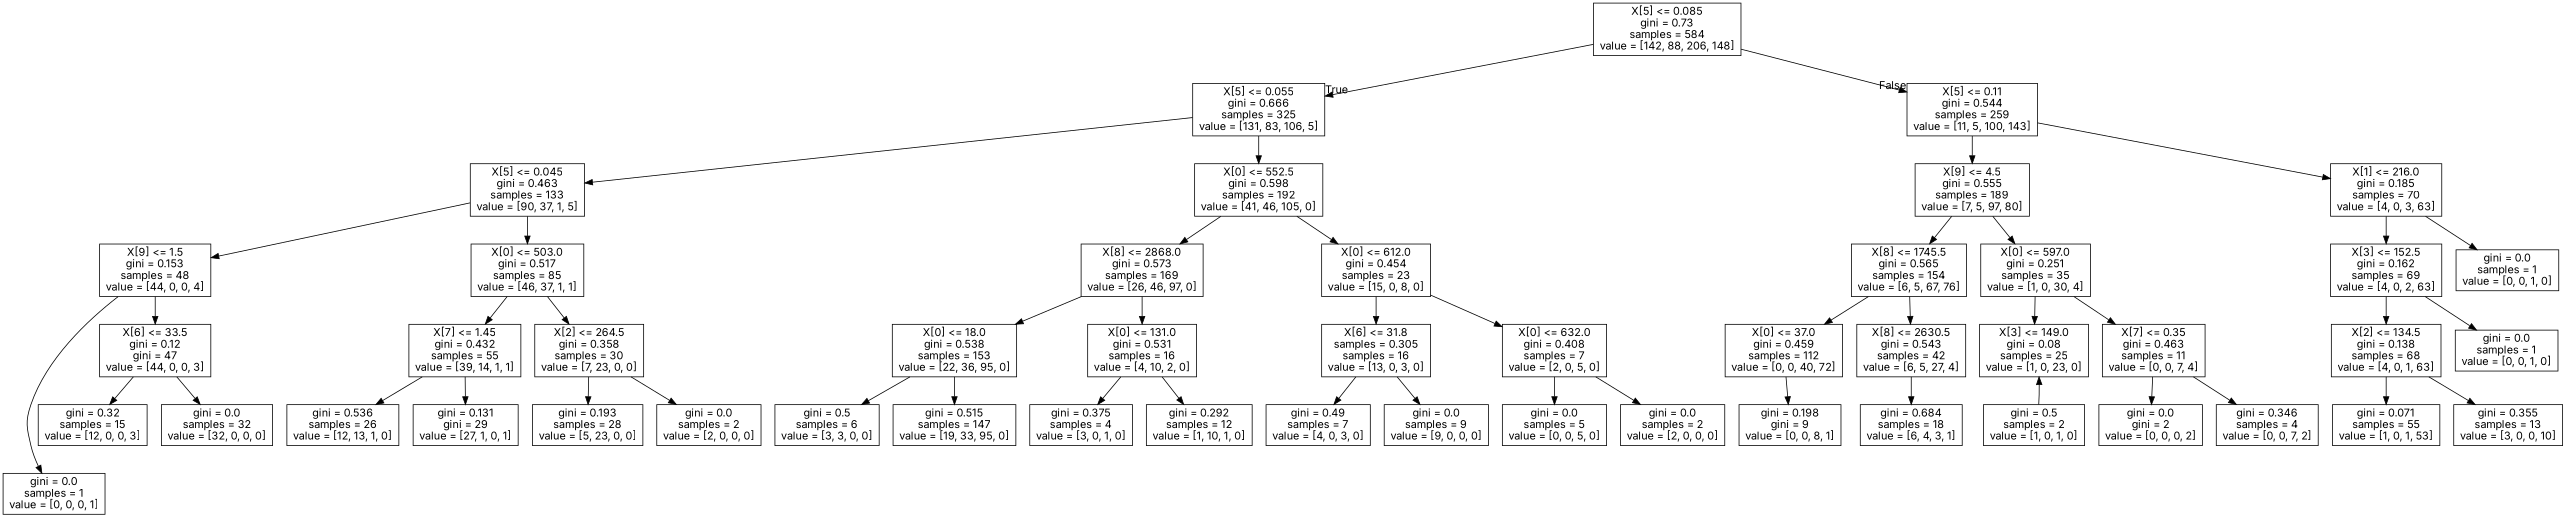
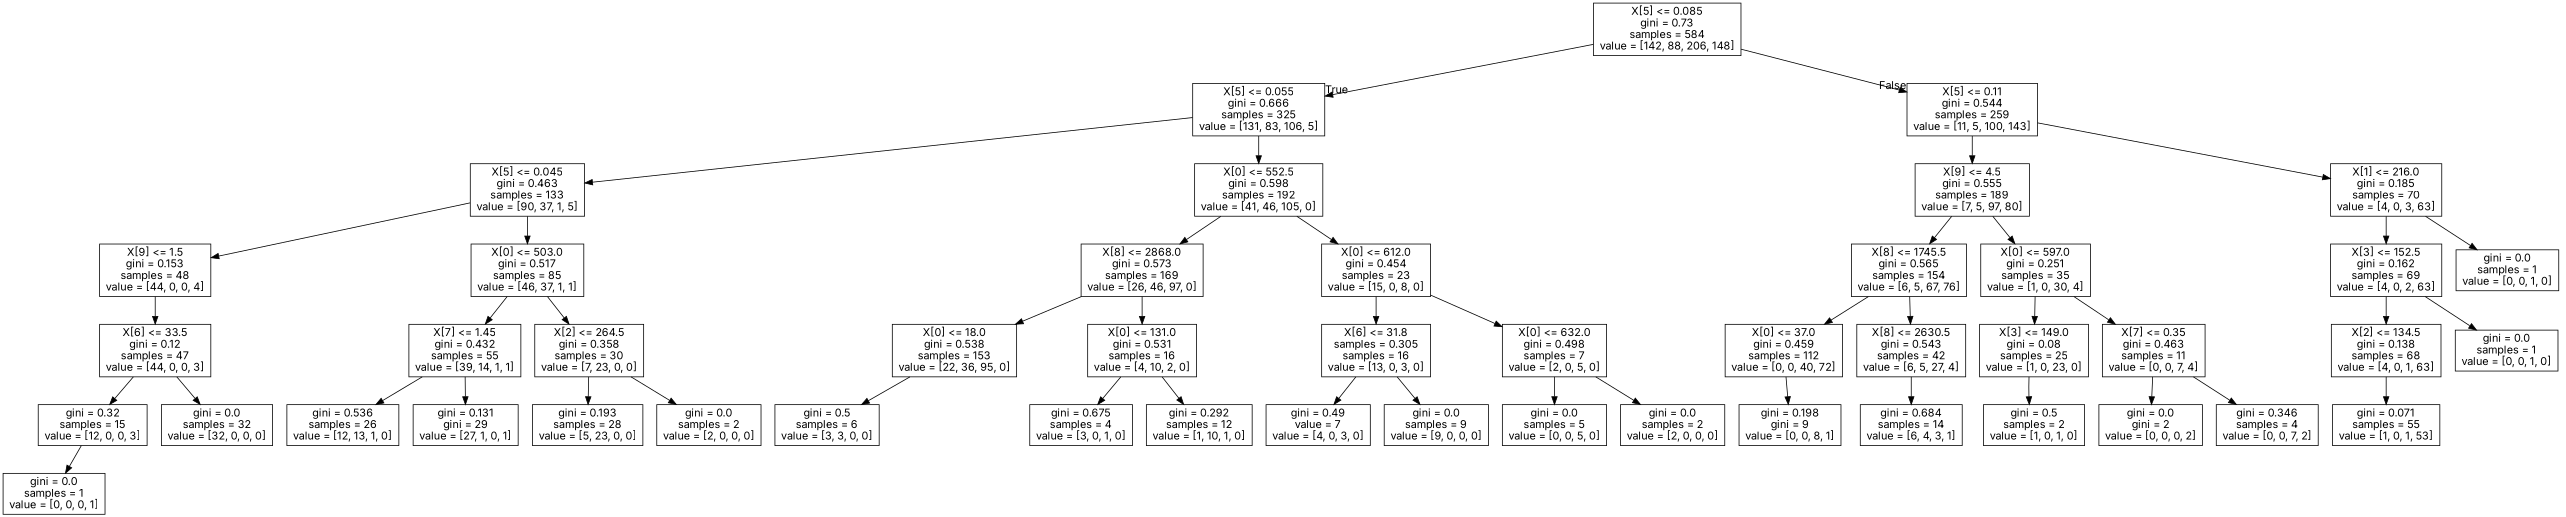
(155, 351) -> (155, 351)
(1554, 351) -> (1554, 351)
(48, 370) -> (75, 456)
(2039, 395) -> (2029, 387)
(954, 425) -> none
(1081, 425) -> (1081, 425)
(1318, 425) -> (1318, 425)
(1911, 425) -> (1911, 425)
(2508, 425) -> none
